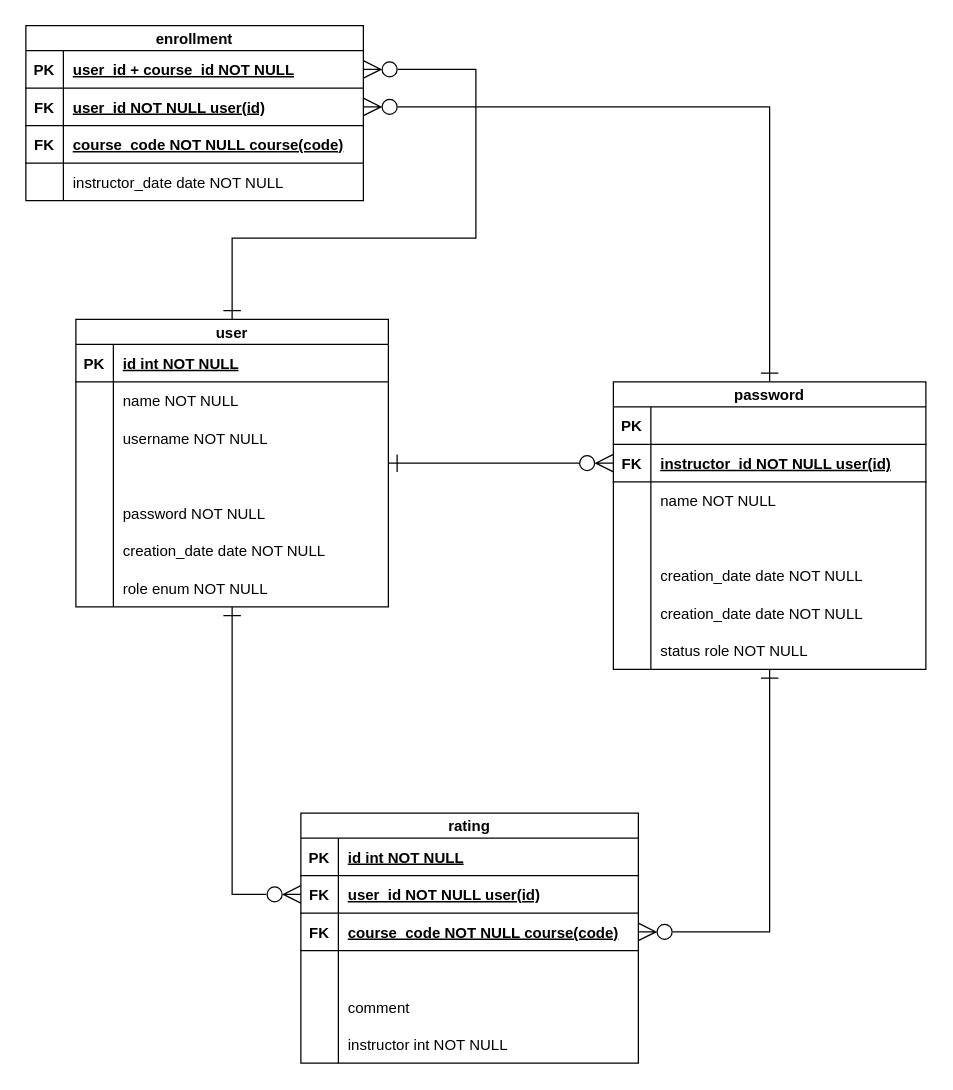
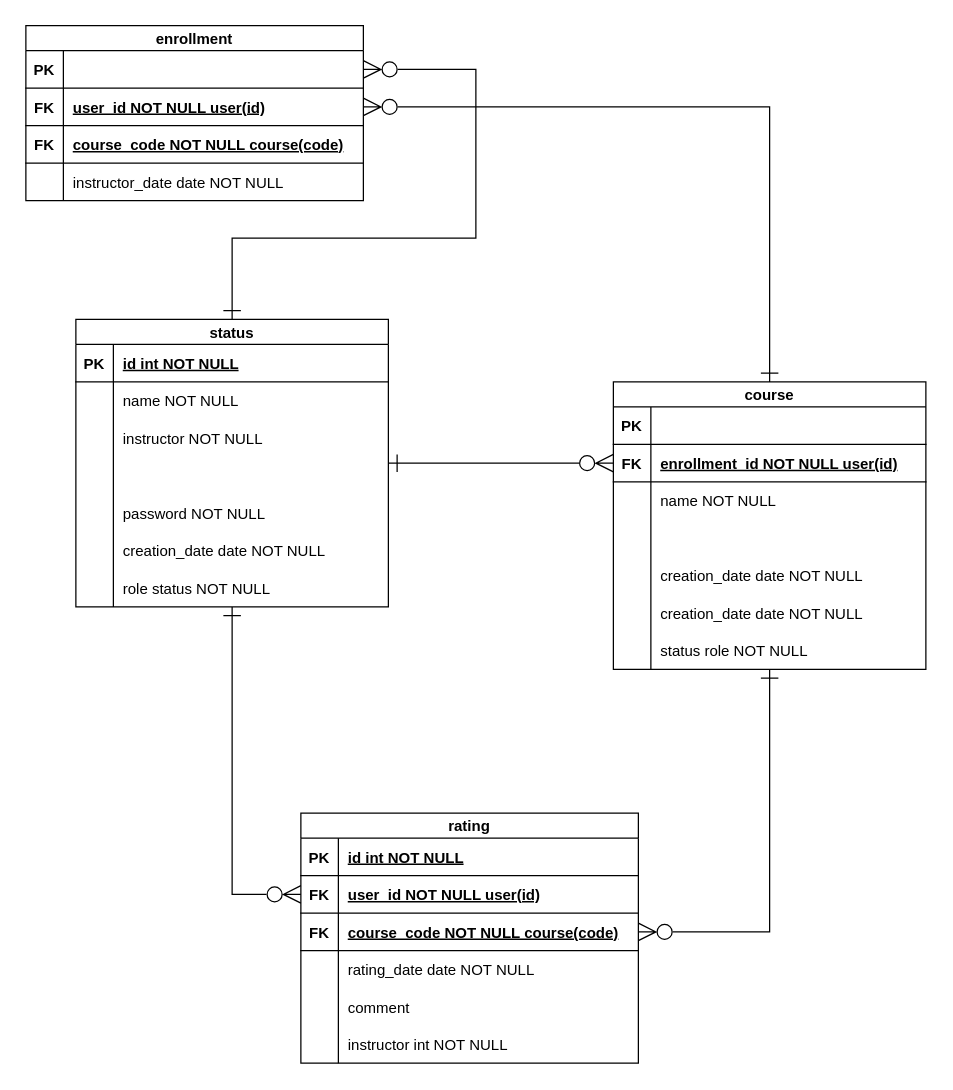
(213, 69) -> none
(231, 333) -> (231, 333)
(769, 395) -> (769, 395)
(190, 439) -> (196, 439)
(779, 464) -> (777, 464)
(190, 589) -> (199, 589)
none -> (488, 969)
